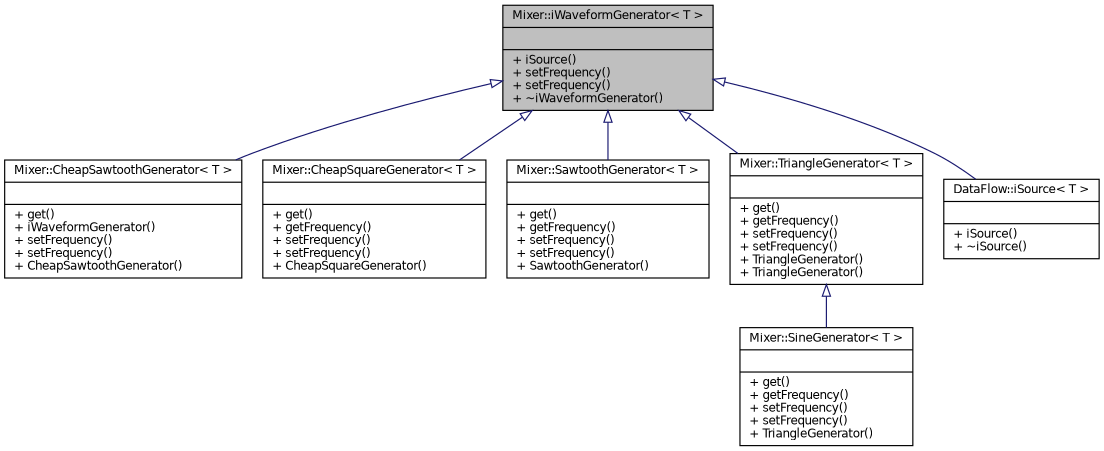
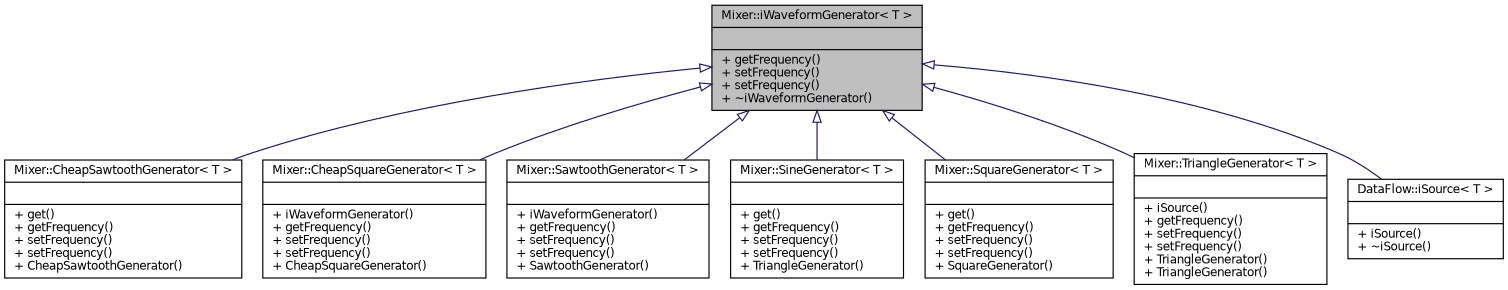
(544, 60) -> (771, 60)
(760, 208) -> (1176, 208)
(293, 215) -> (343, 215)
(537, 215) -> (587, 215)
none -> (1019, 219)
(85, 228) -> (64, 228)
(826, 312) -> (817, 141)
